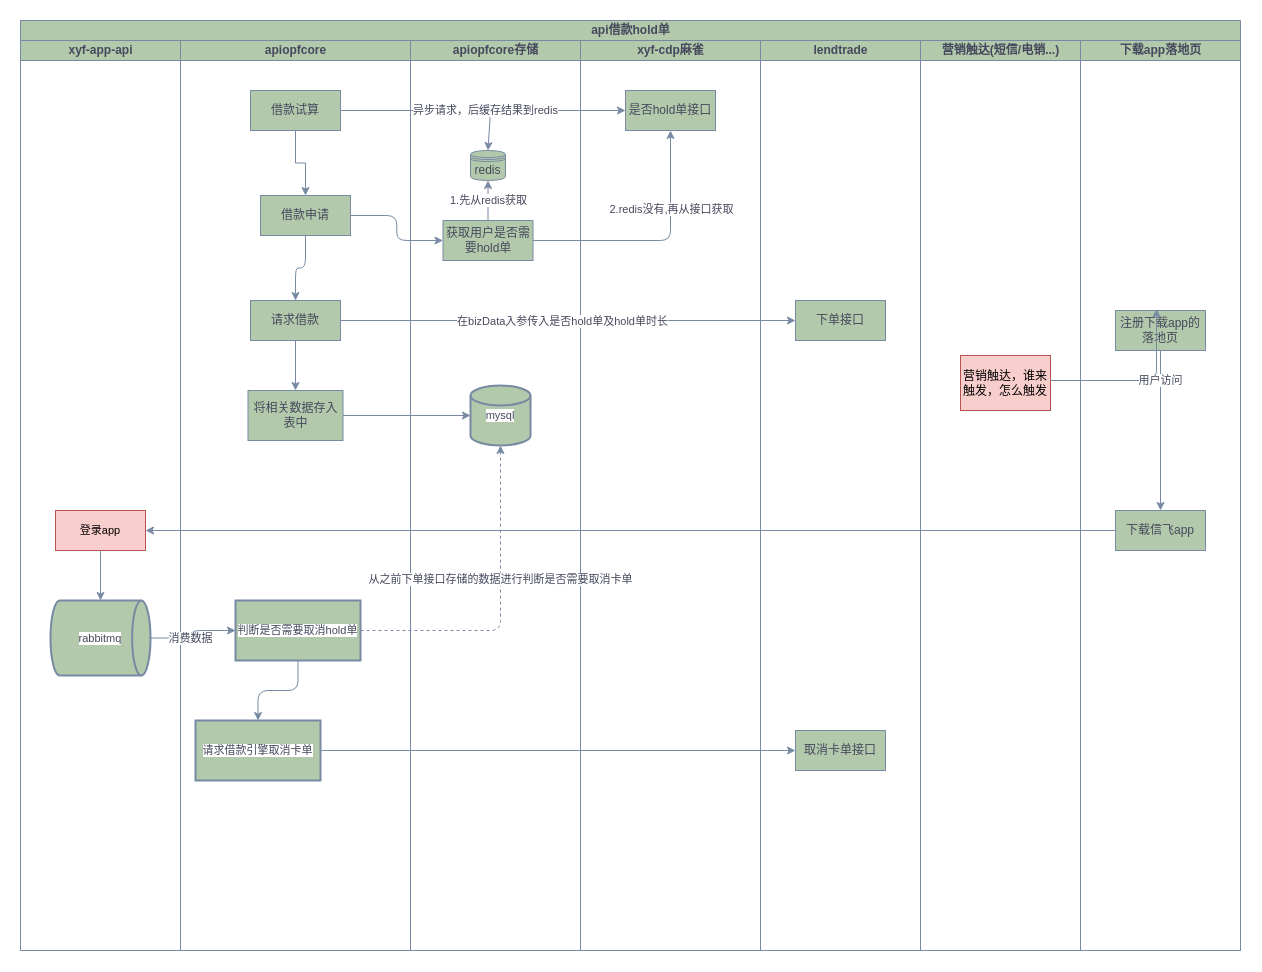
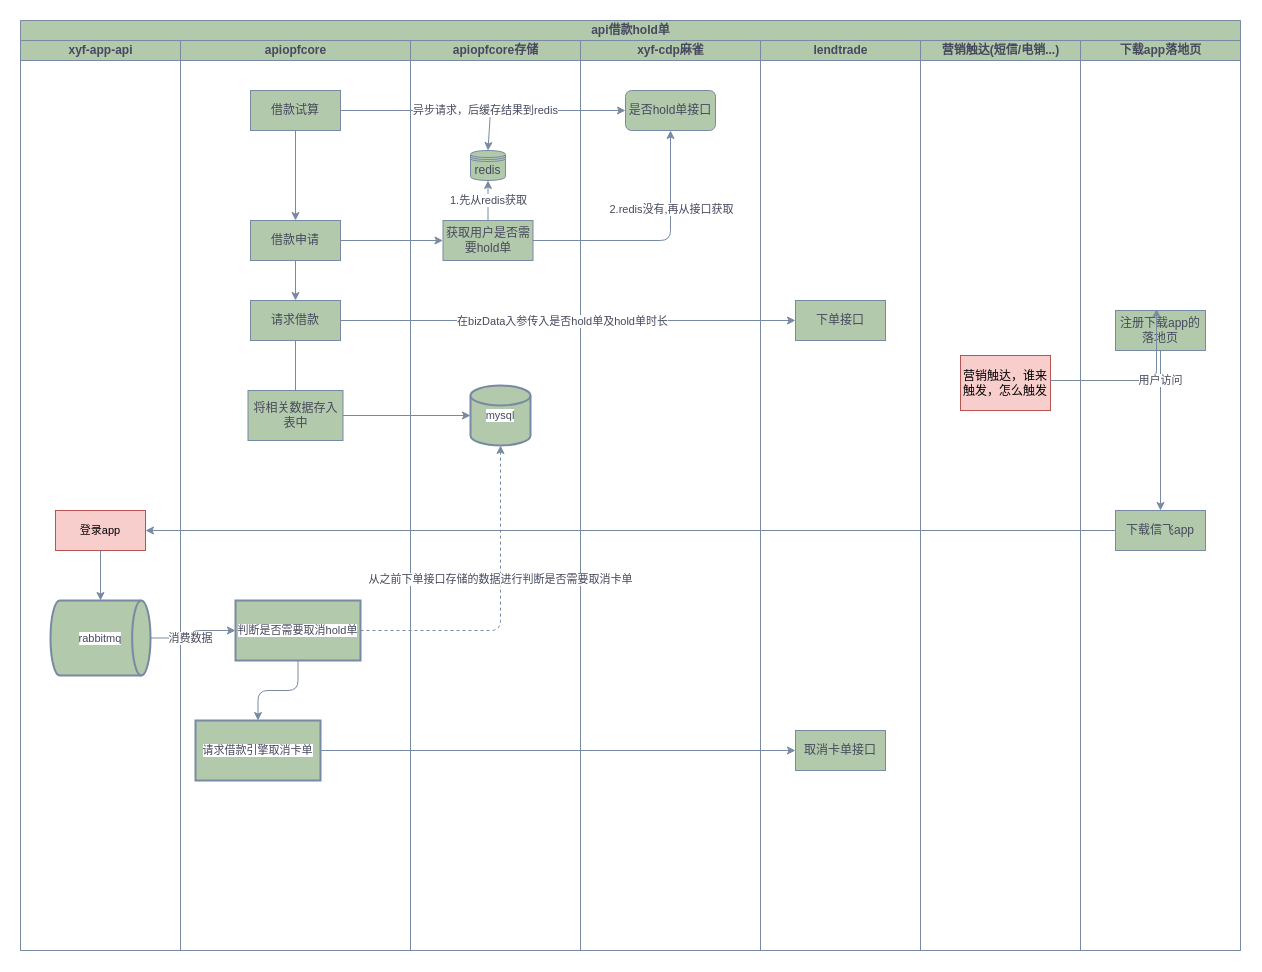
(671, 111) -> (671, 111)
(306, 216) -> (296, 241)
(296, 382) -> (296, 384)
